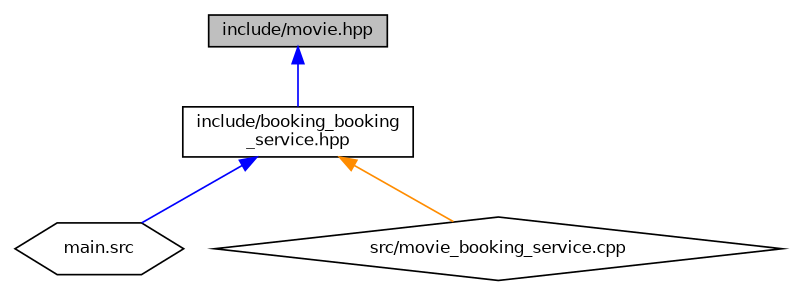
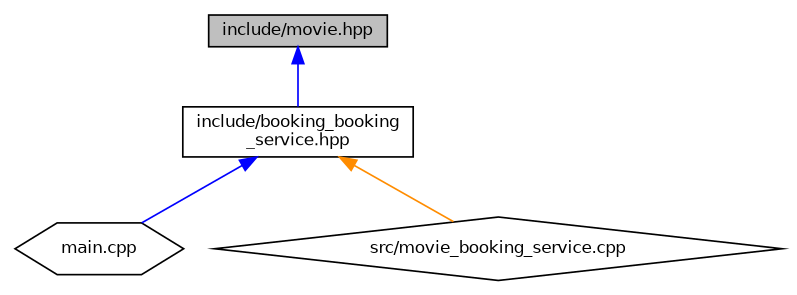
(99, 249) -> (99, 249)
